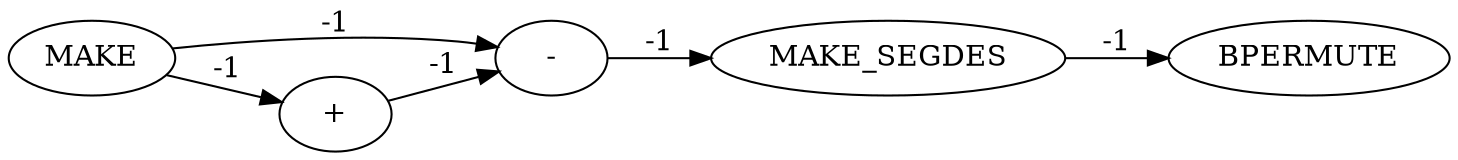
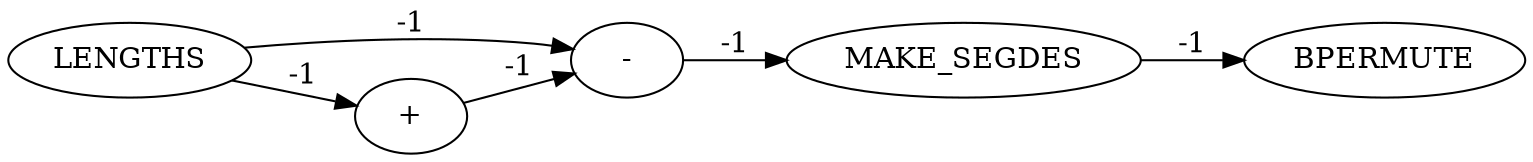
(92, 58) -> (130, 60)
